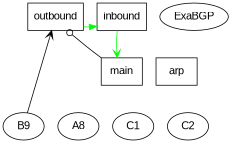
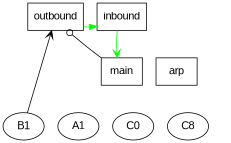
(194, 17) -> none
(24, 126) -> (24, 126)
(78, 126) -> (78, 126)
(133, 126) -> (133, 126)
(188, 126) -> (188, 126)
